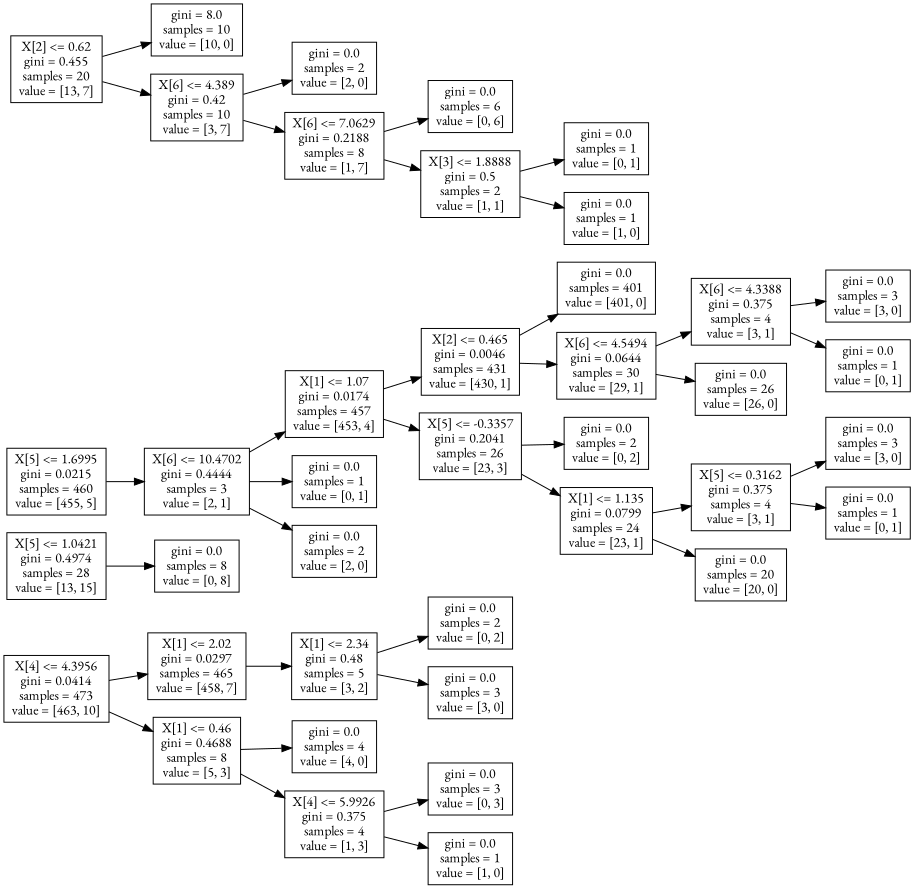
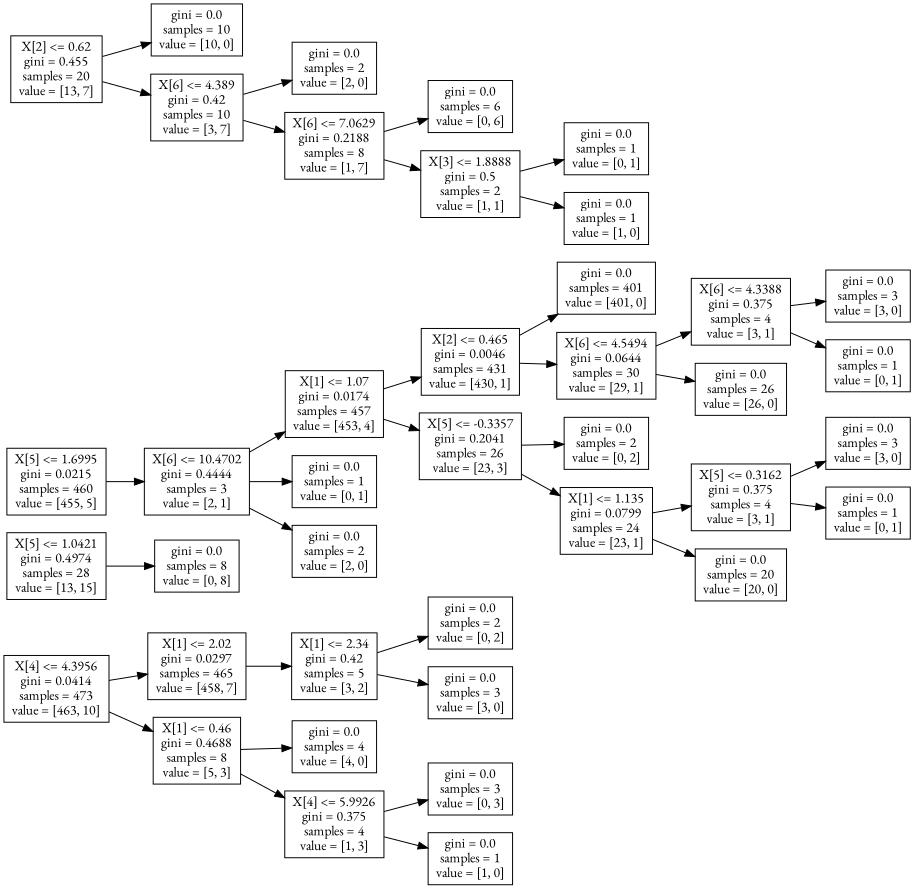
(197, 30) -> (197, 30)
(334, 666) -> (334, 666)
